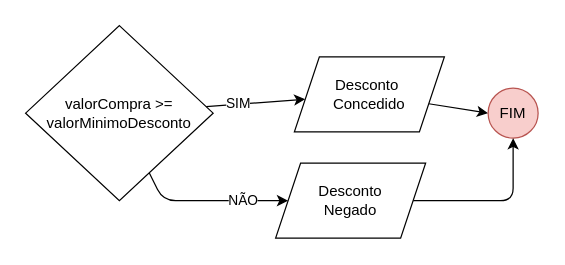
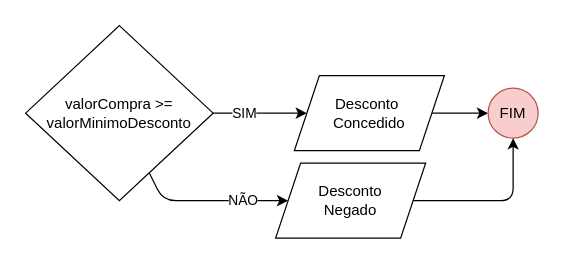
(369, 94) -> (369, 113)
